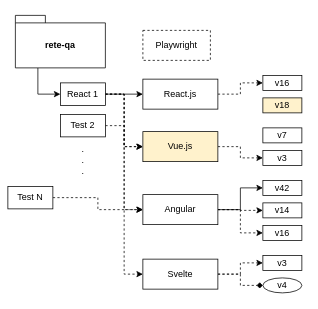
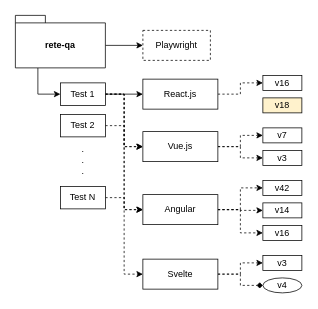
none -> (122, 45)
(83, 94) -> (83, 94)
none -> (245, 135)
(180, 147) -> (180, 147)
(240, 190) -> (240, 190)
(30, 198) -> (83, 198)
